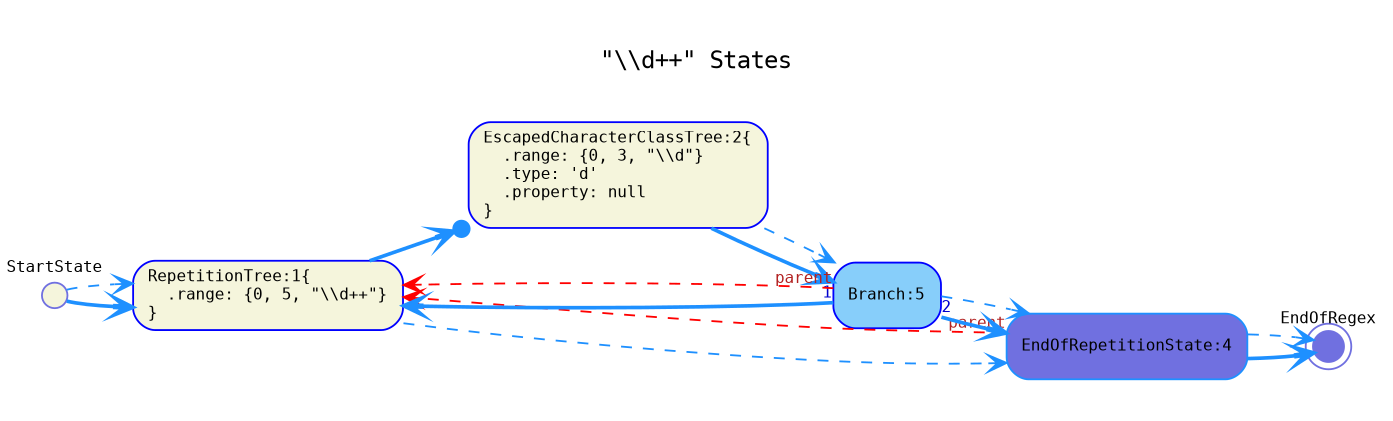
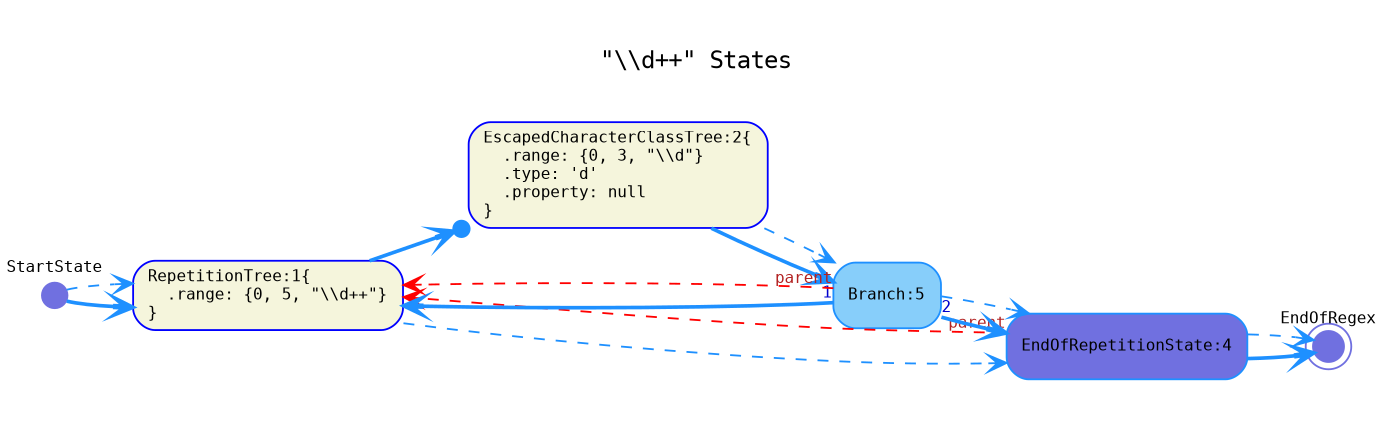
(55, 295) -> (55, 295)
(887, 295) -> (887, 295)
